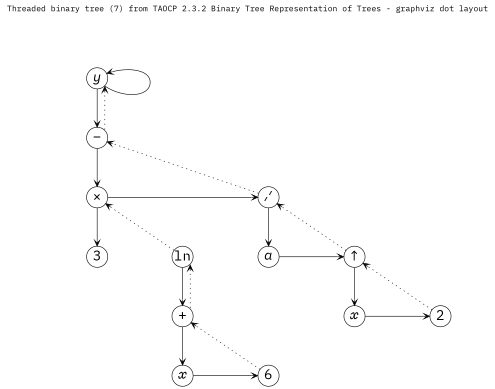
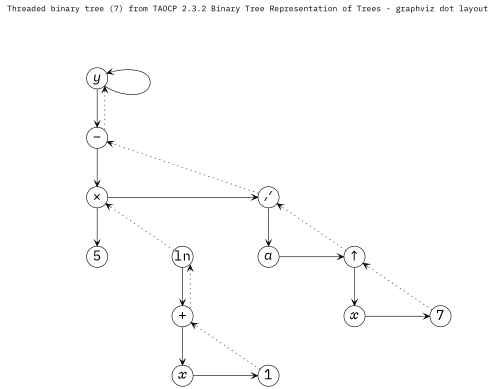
(97, 257) -> (97, 257)
(440, 316) -> (440, 316)
(269, 376) -> (269, 376)
